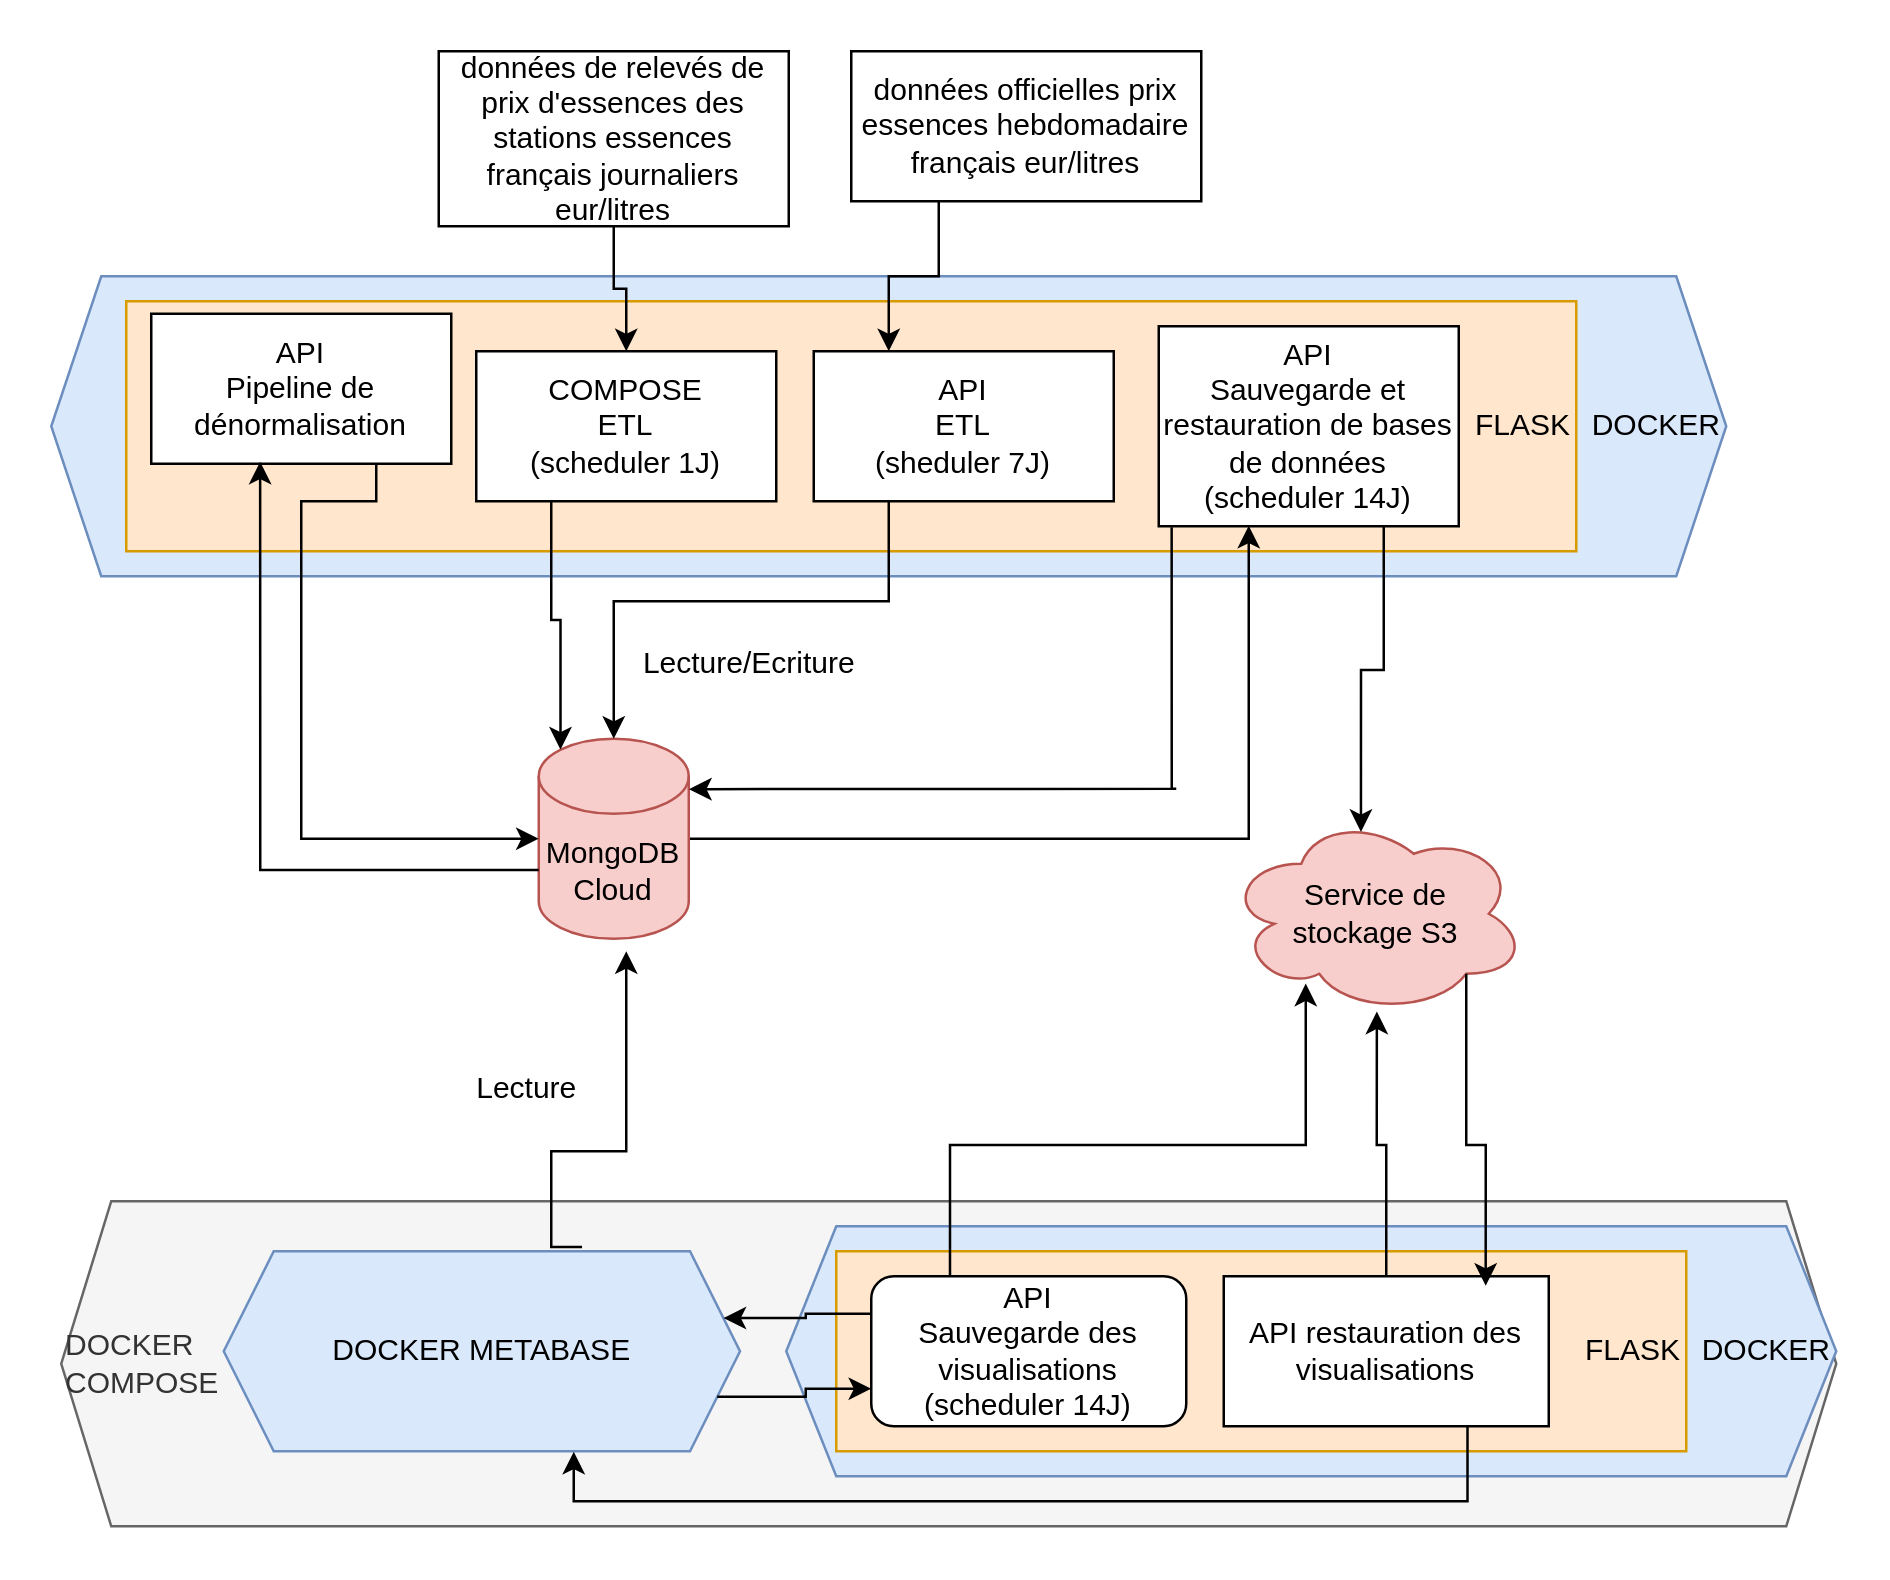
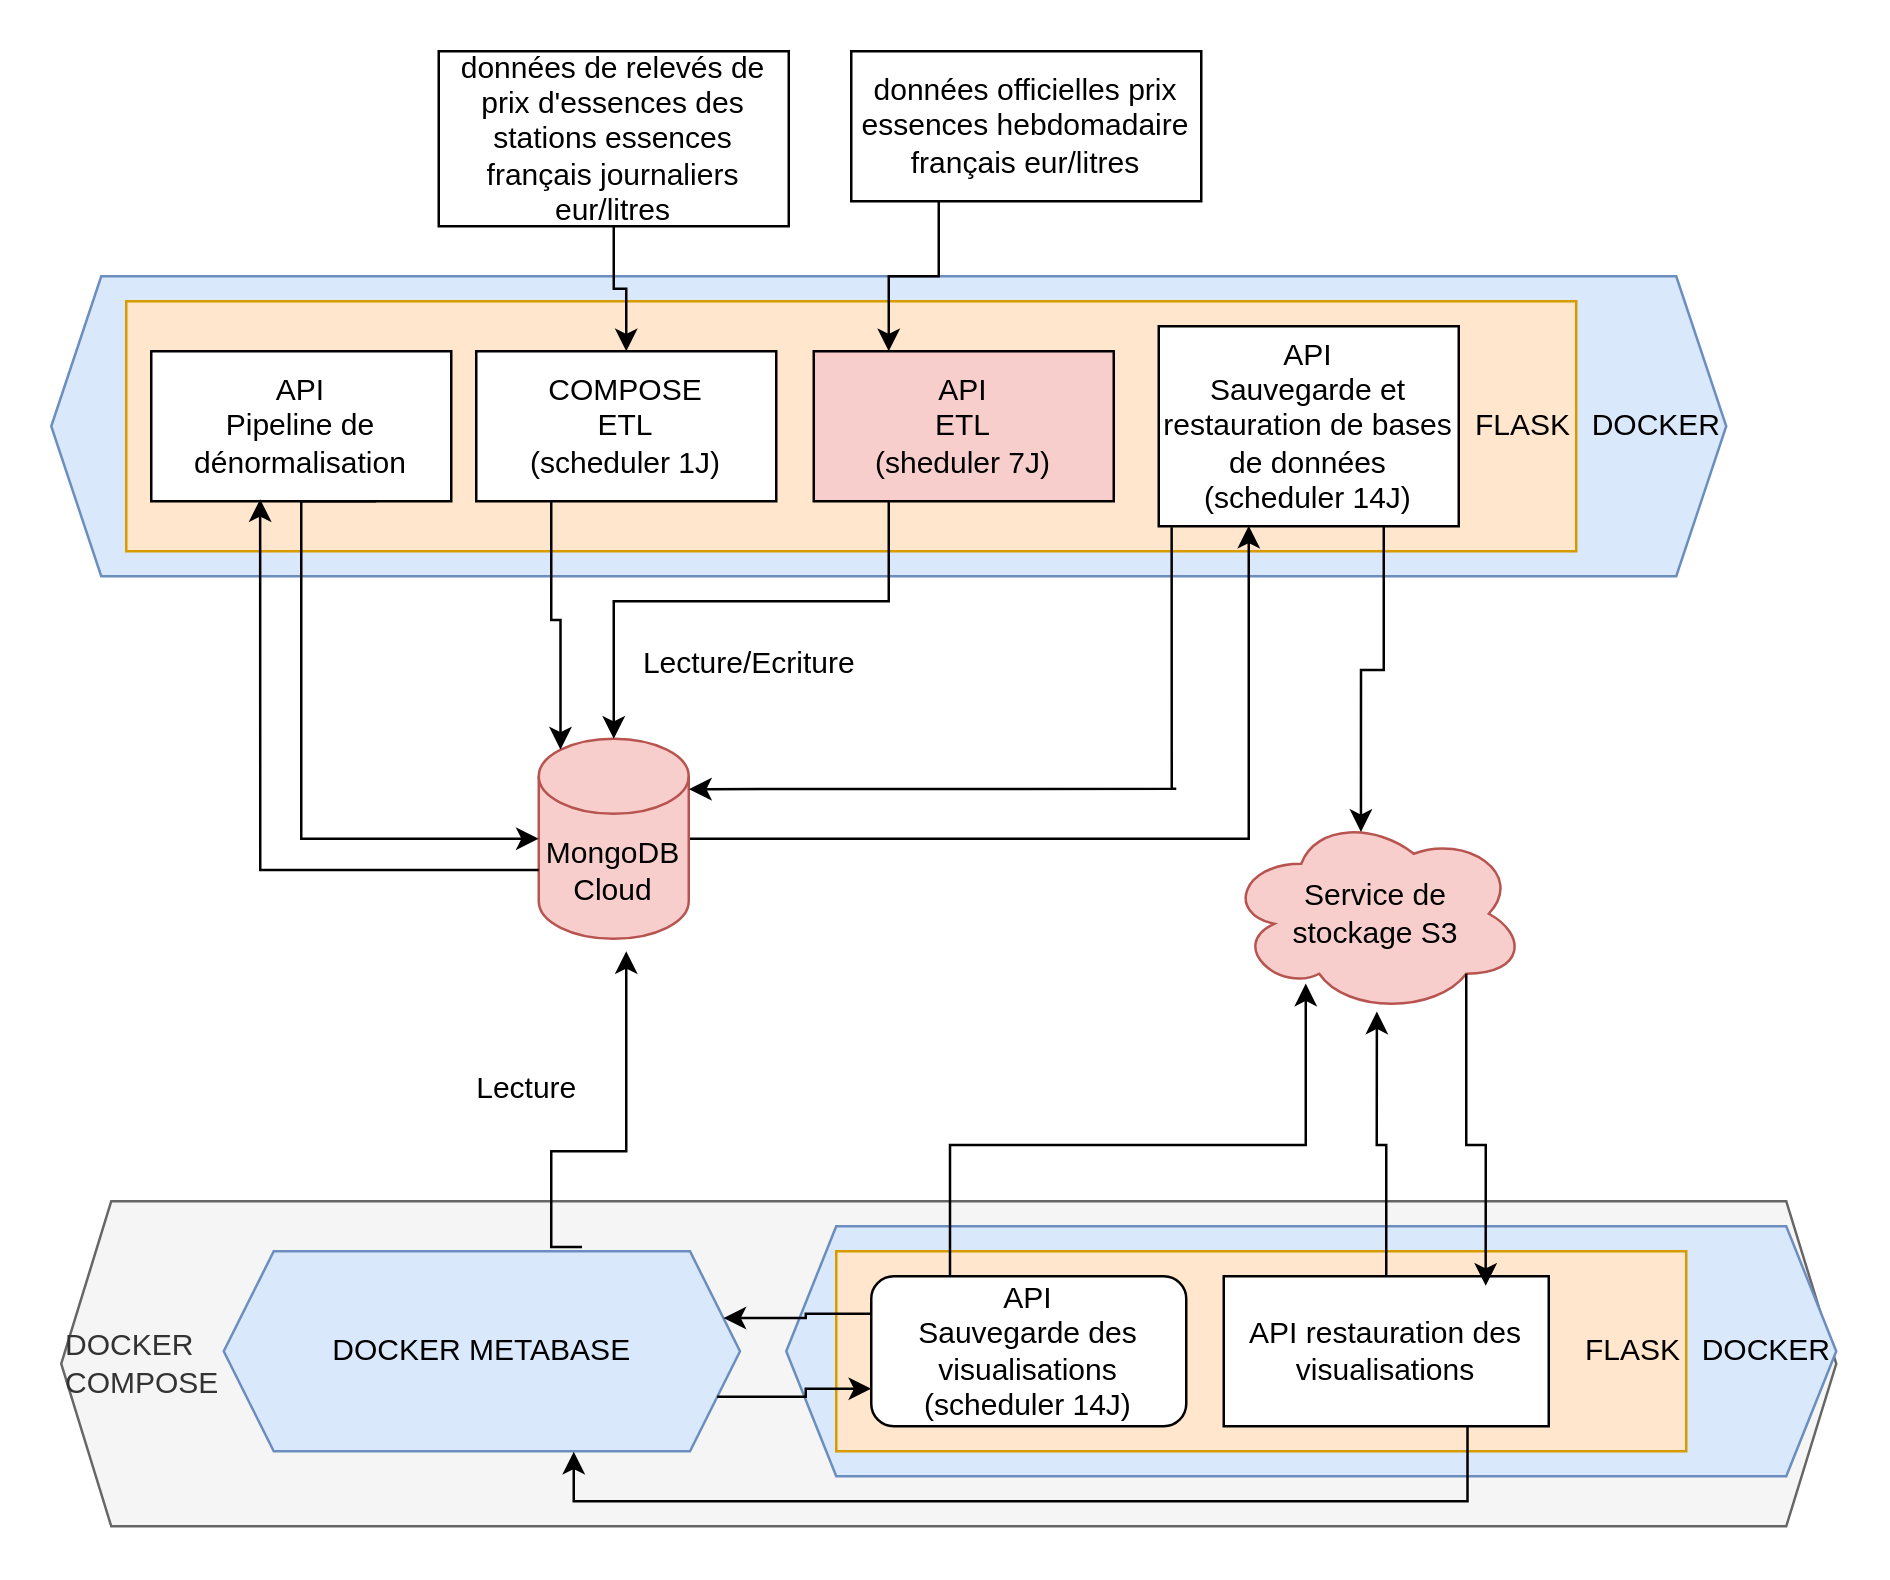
(301, 389) -> (301, 426)
(964, 426) -> (964, 426)
